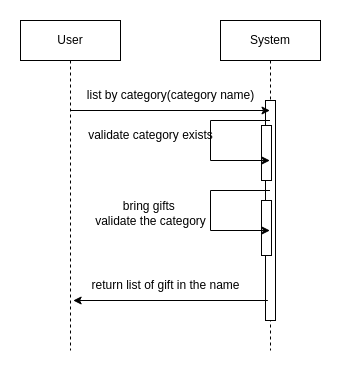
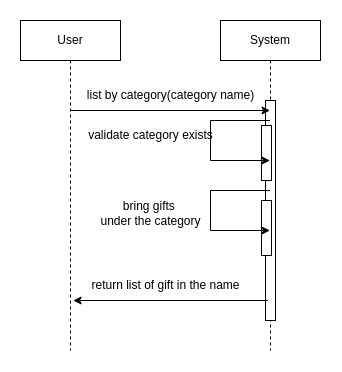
(151, 214) -> (151, 214)
